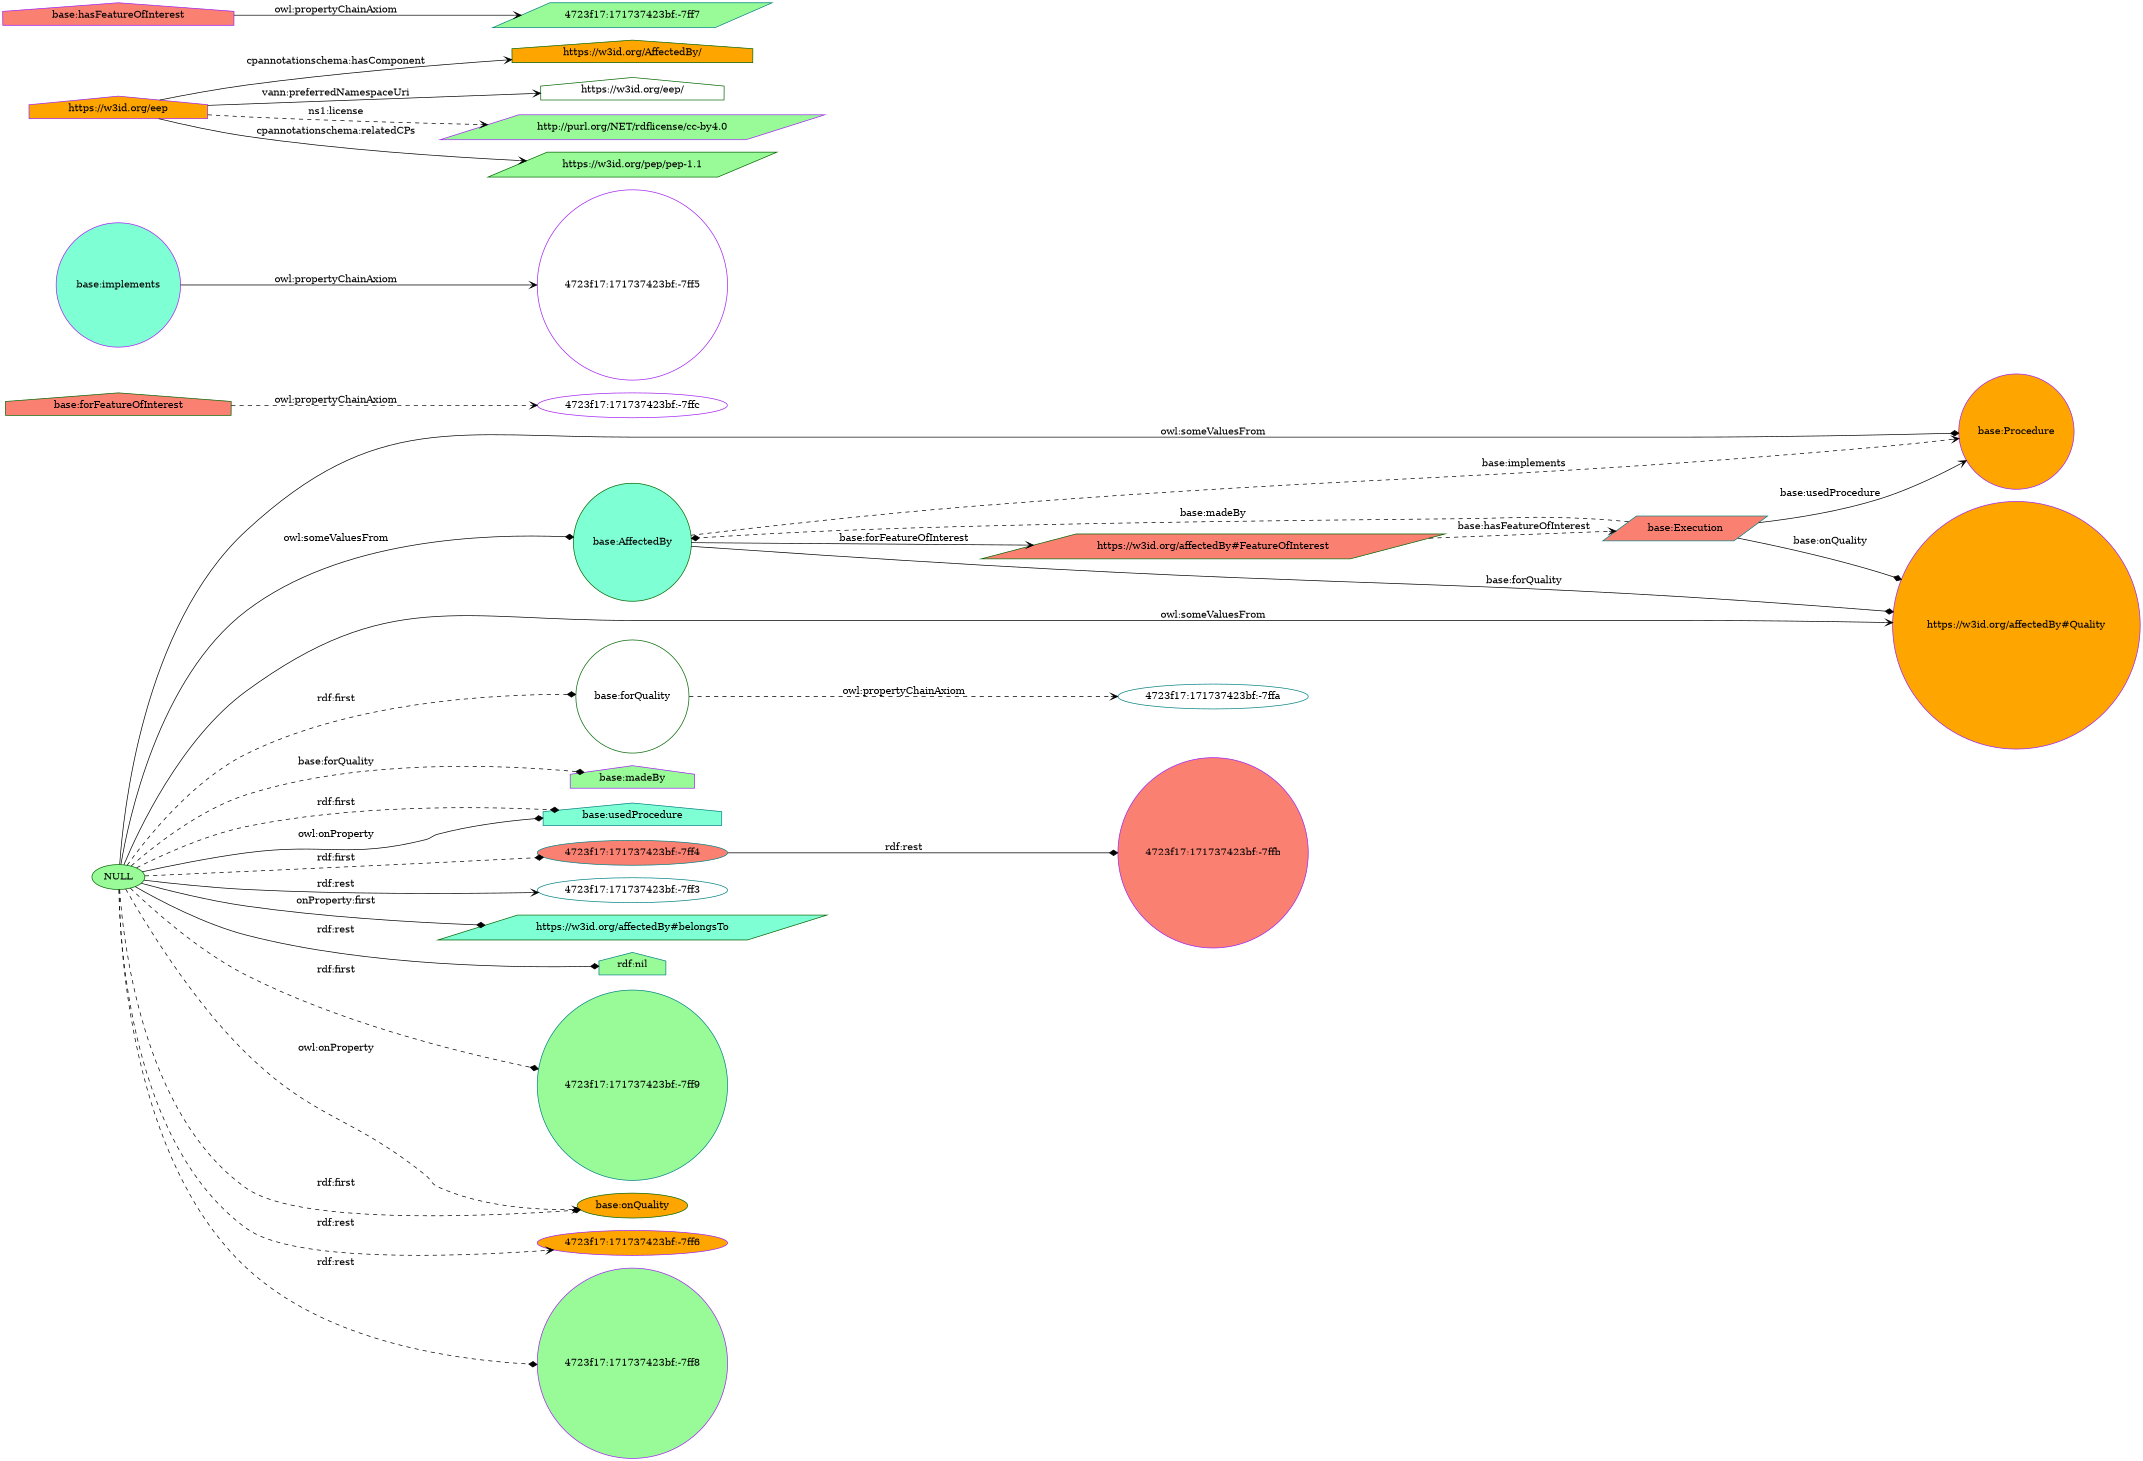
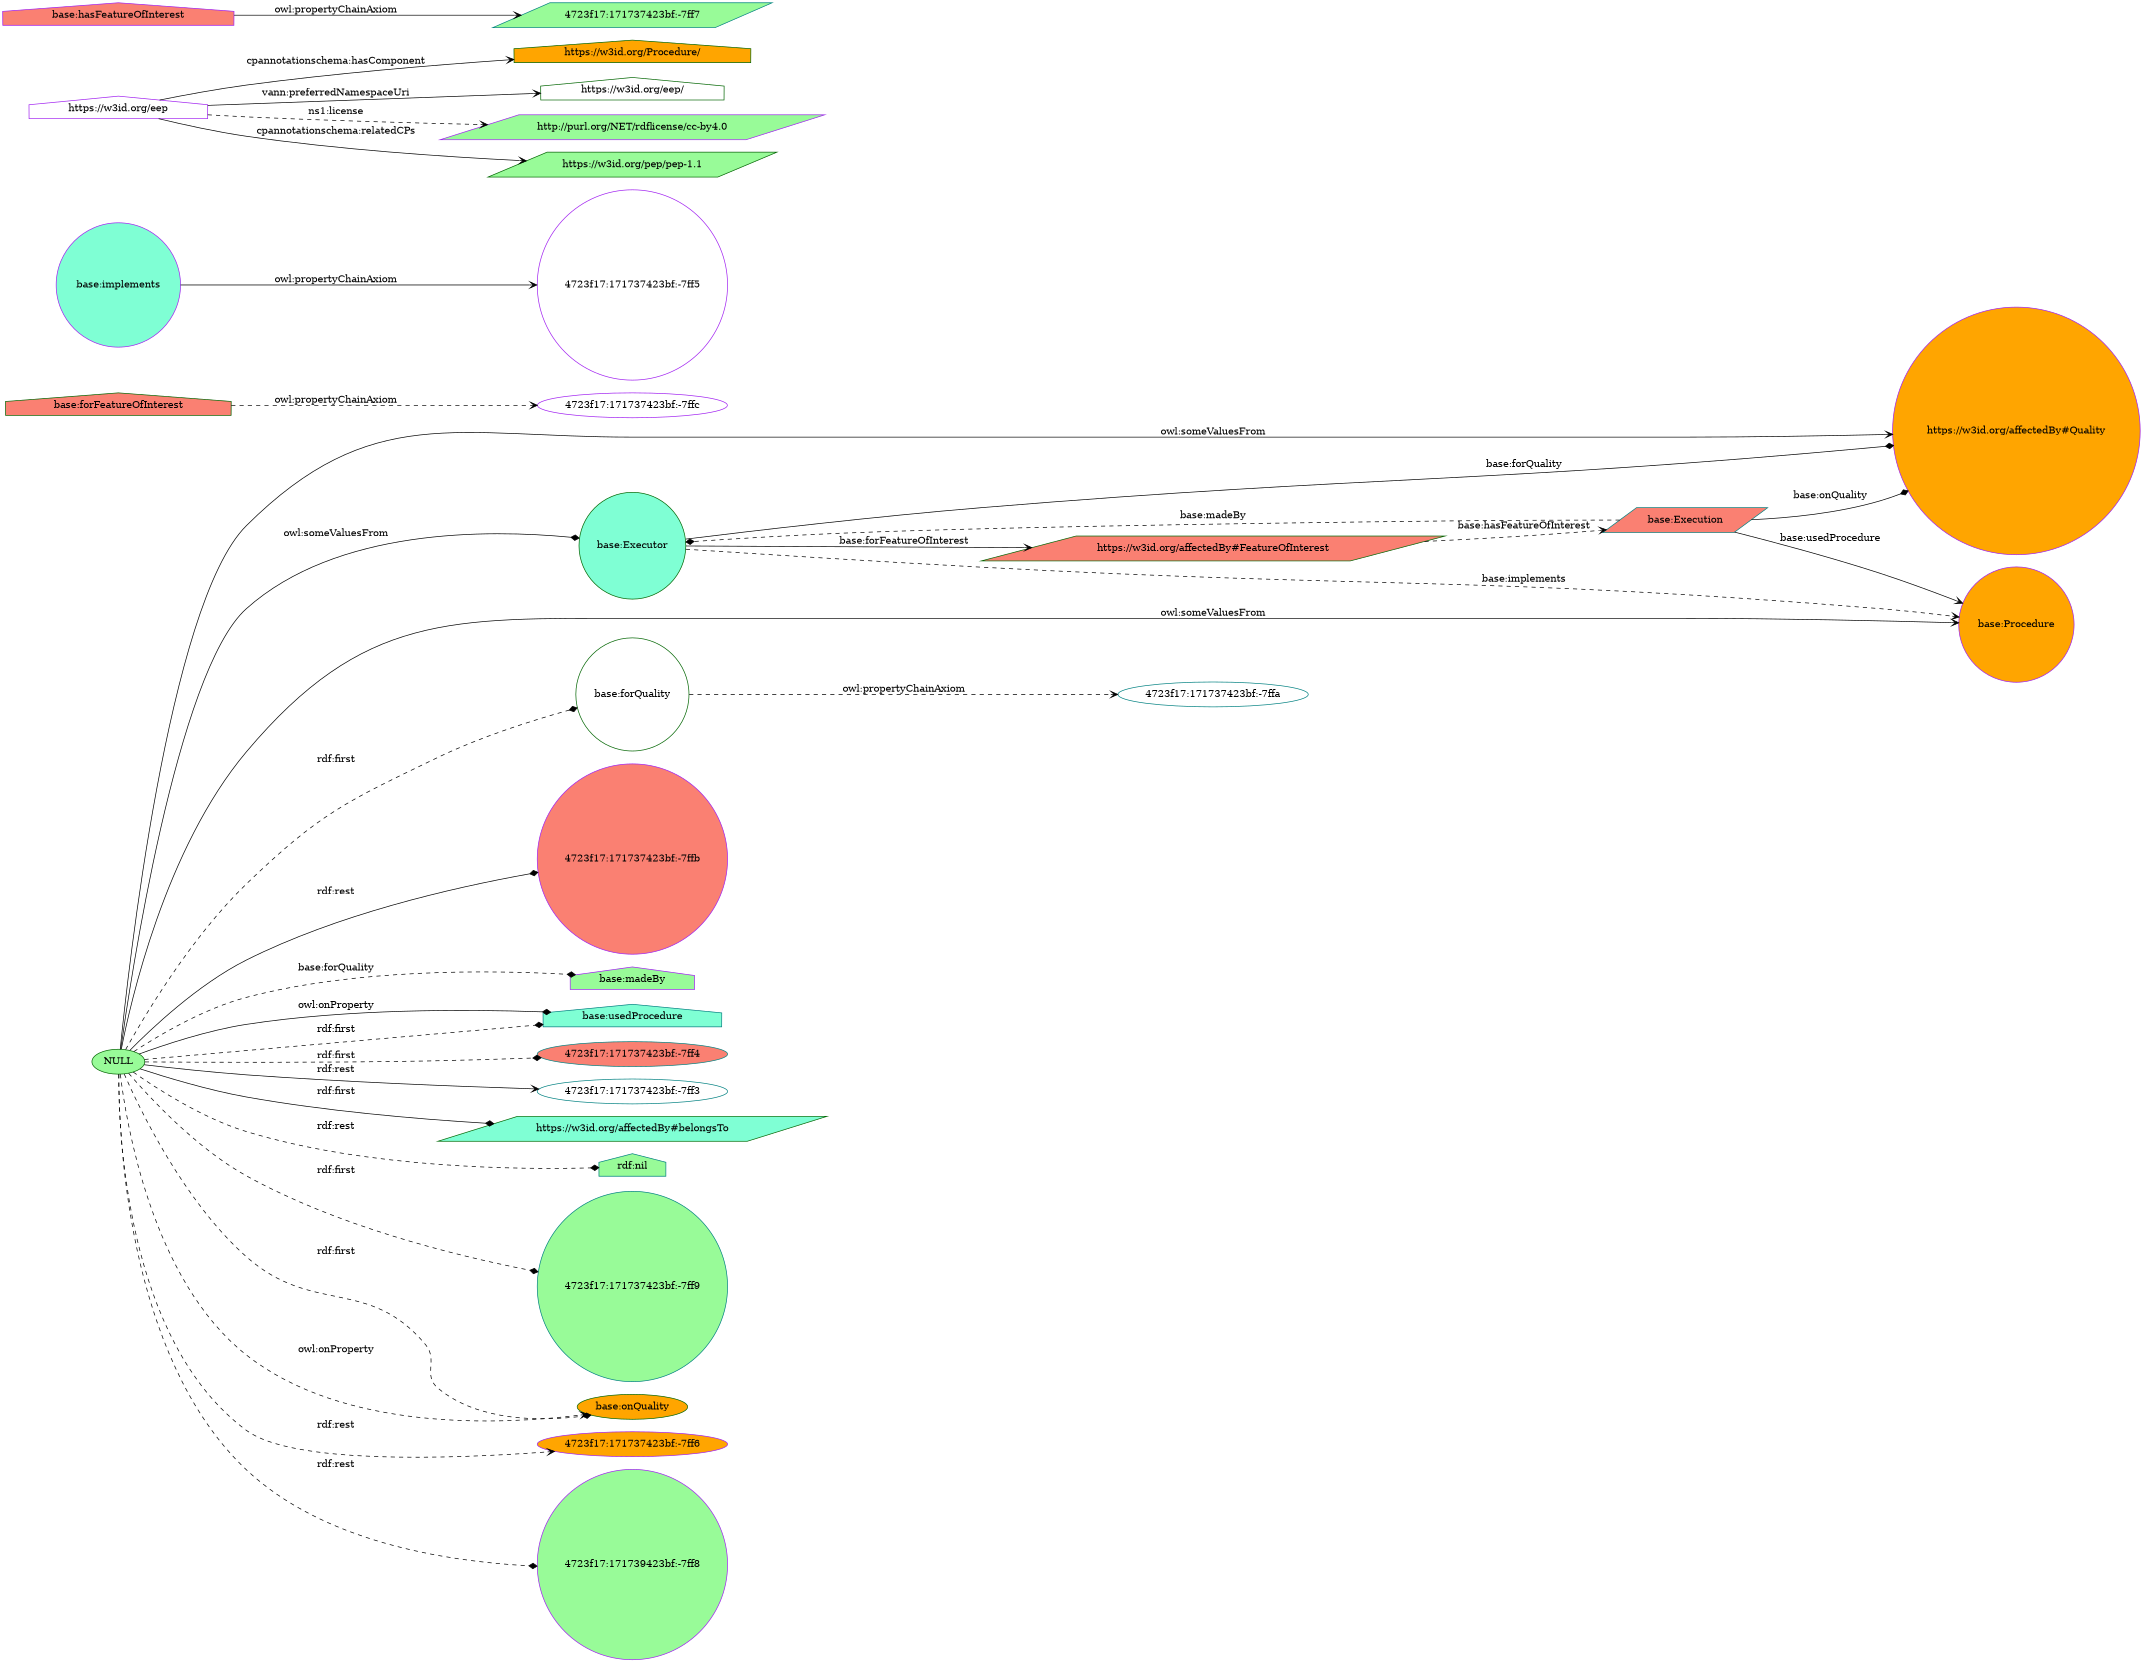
(632, 53) -> (632, 53)
(118, 109) -> (118, 109)
(903, 437) -> (915, 618)
(632, 542) -> (632, 546)
(919, 853) -> (315, 931)
(336, 901) -> (336, 1092)
(357, 955) -> (353, 1155)
(632, 1363) -> (632, 1565)
